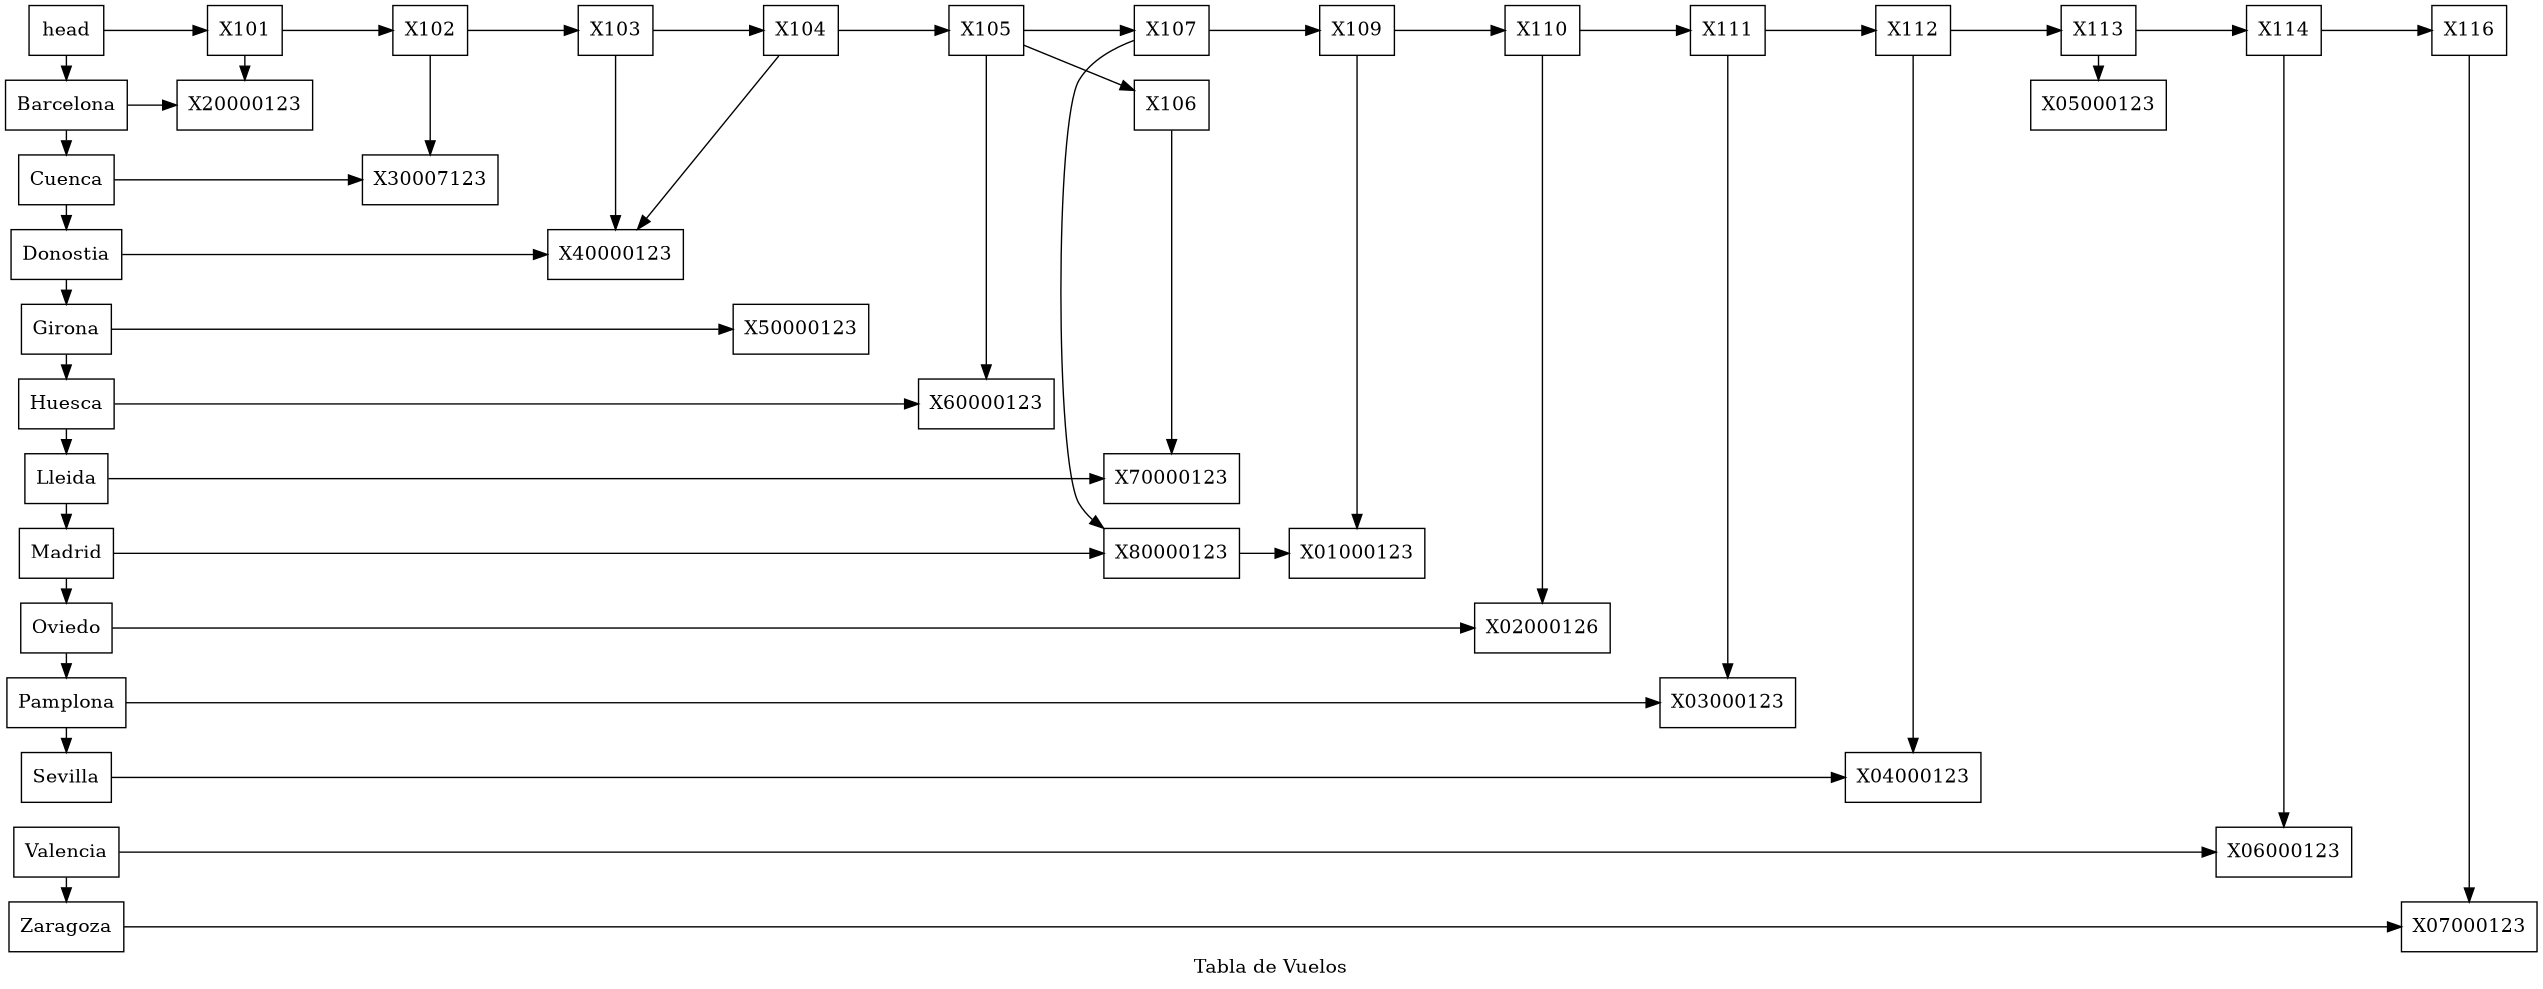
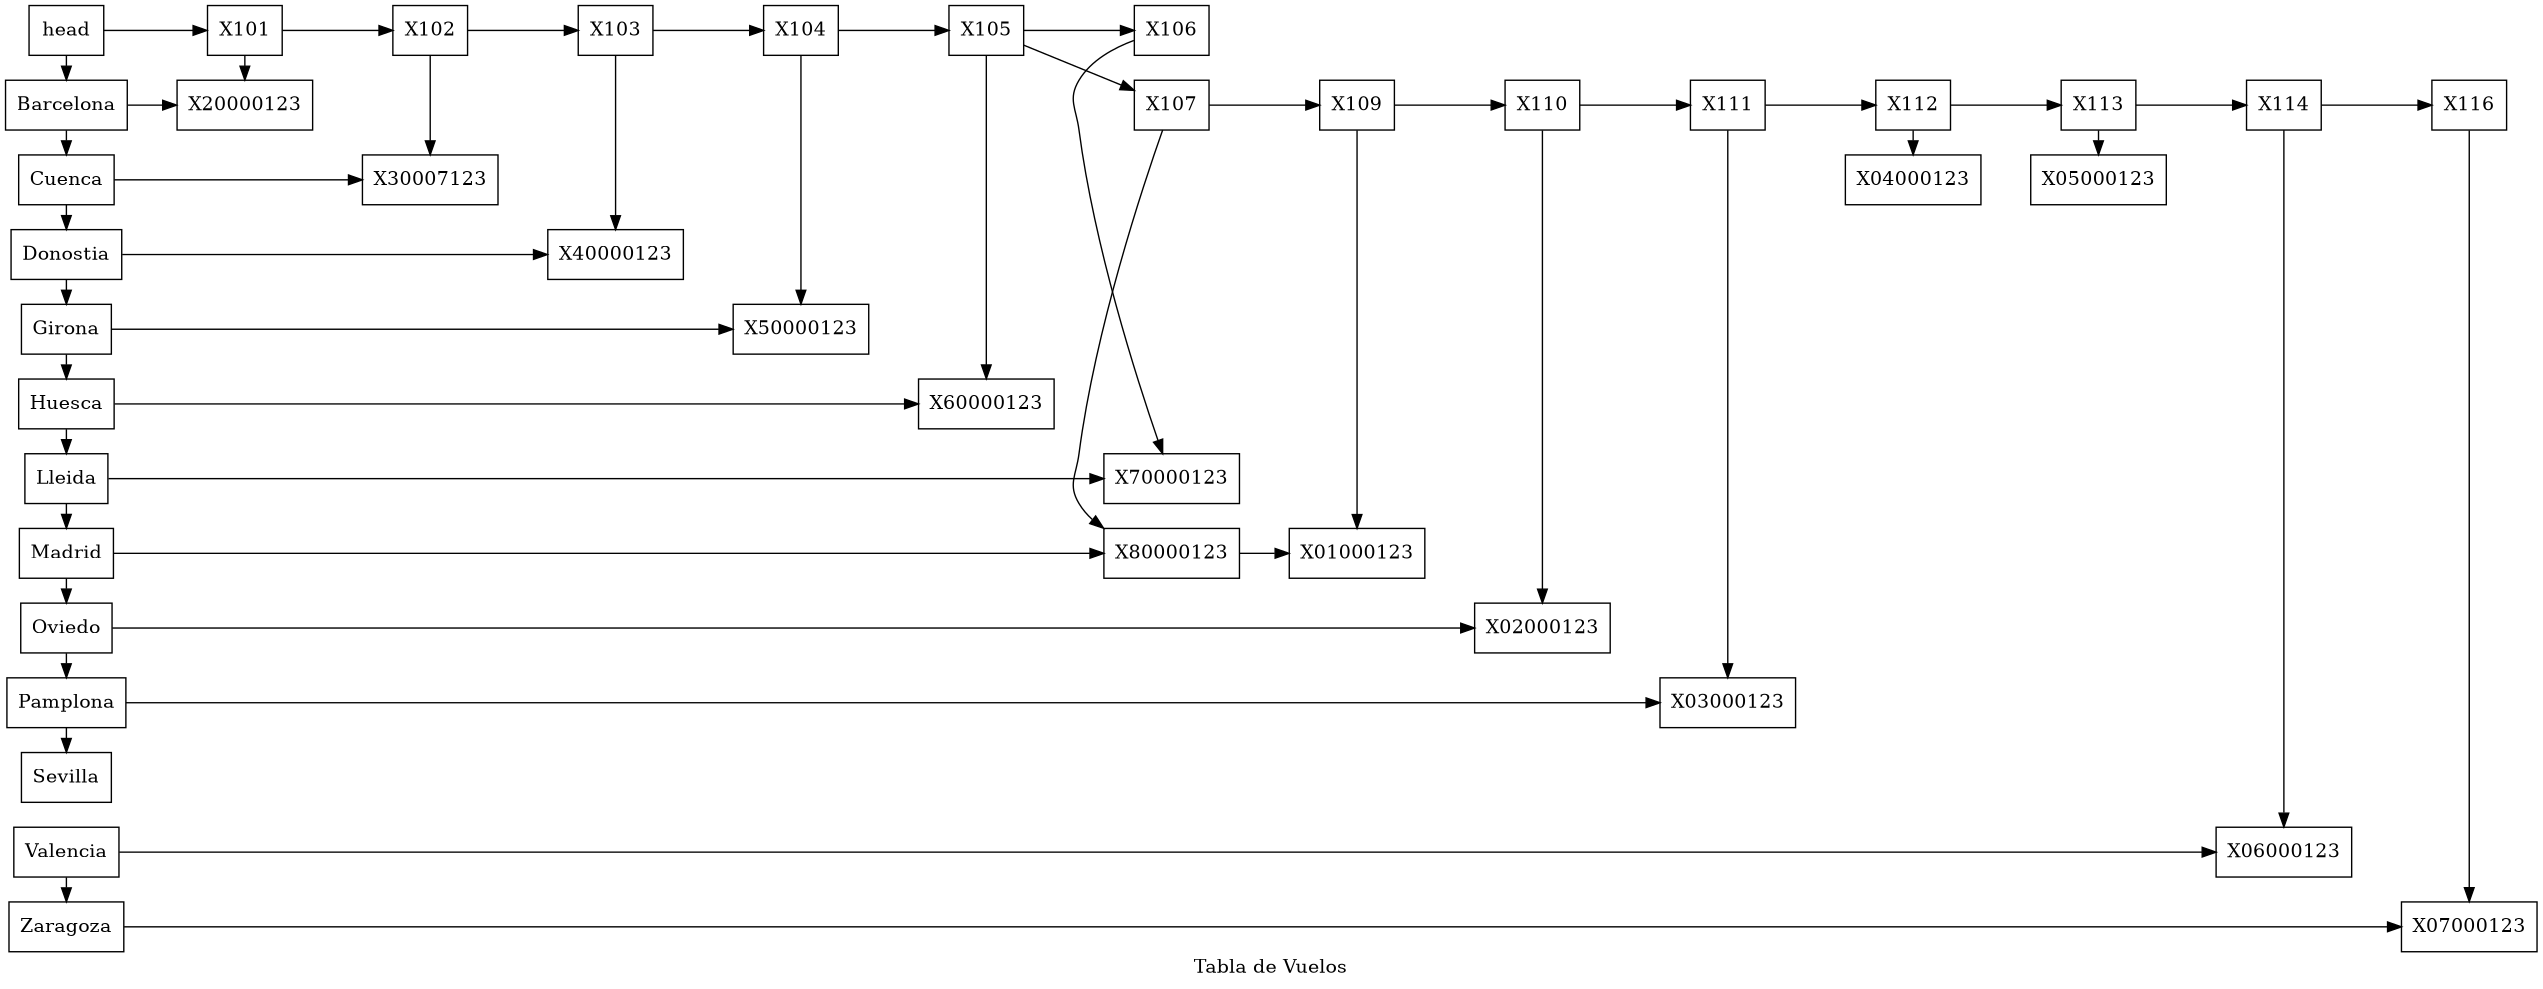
(713, 137) -> (801, 173)
(1542, 628) -> (1542, 628)
(972, 777) -> none
